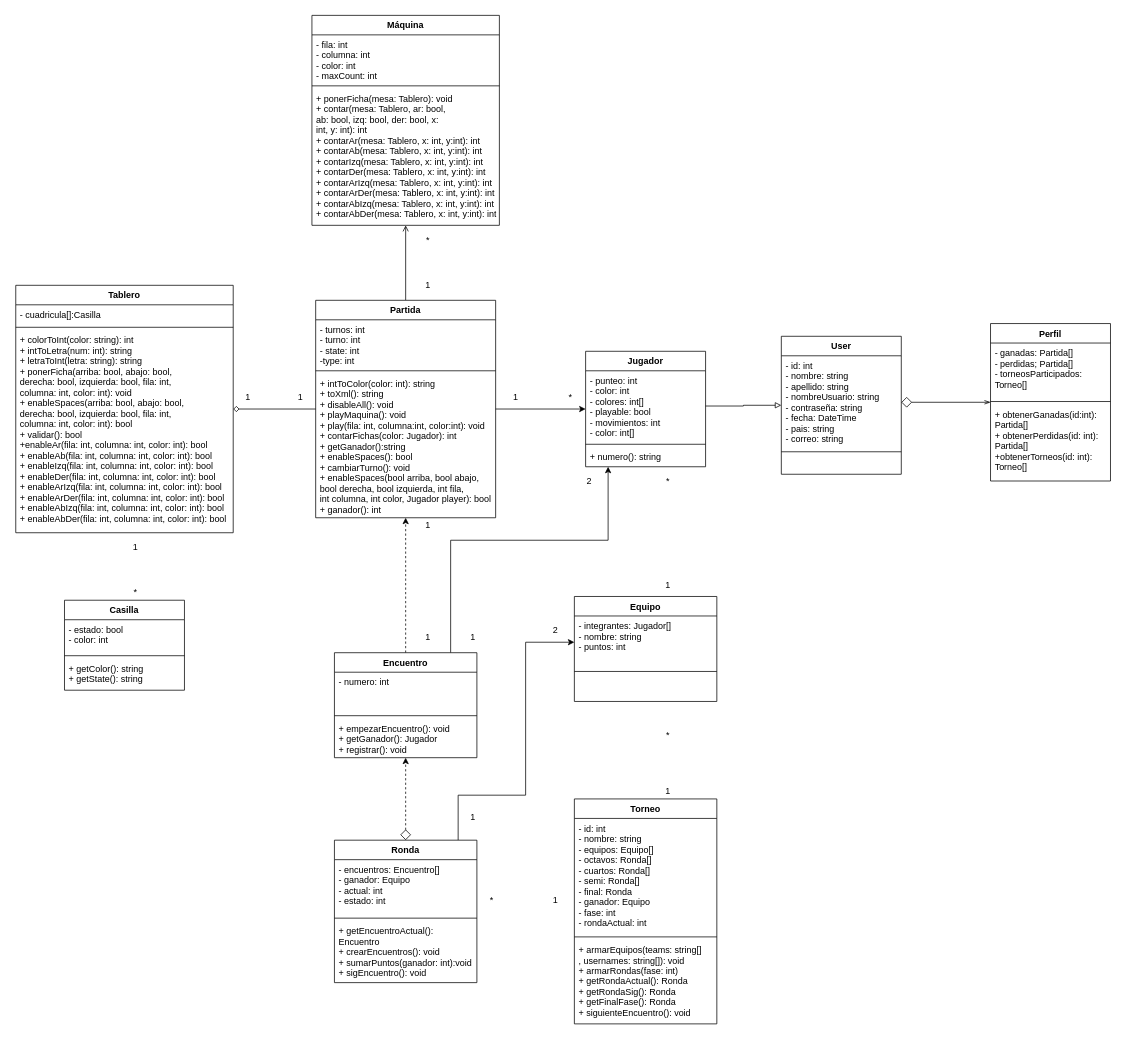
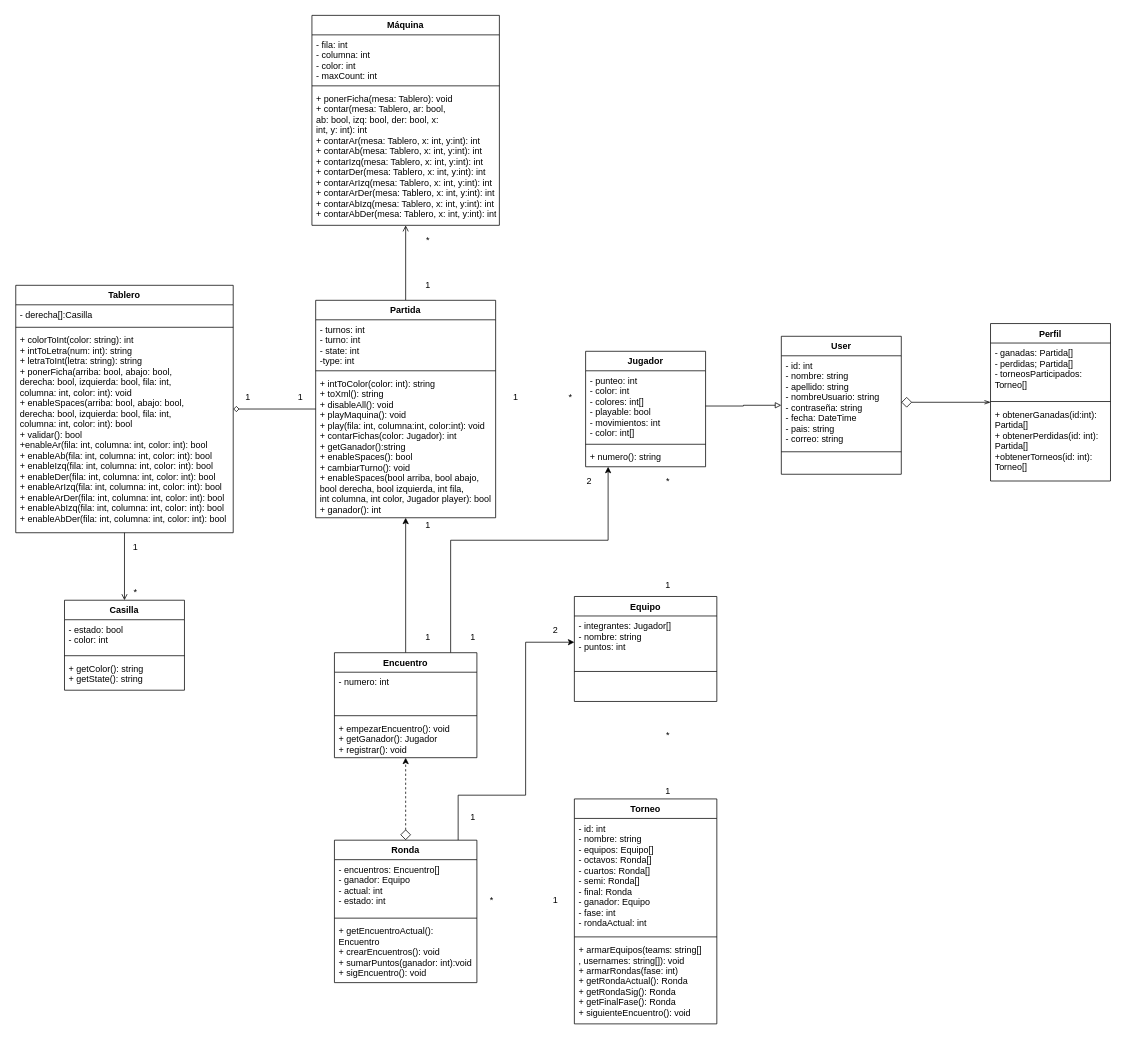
(67, 315) -> (62, 315)
(579, 409) -> none
none -> (124, 566)
(405, 587) -> (405, 587)
